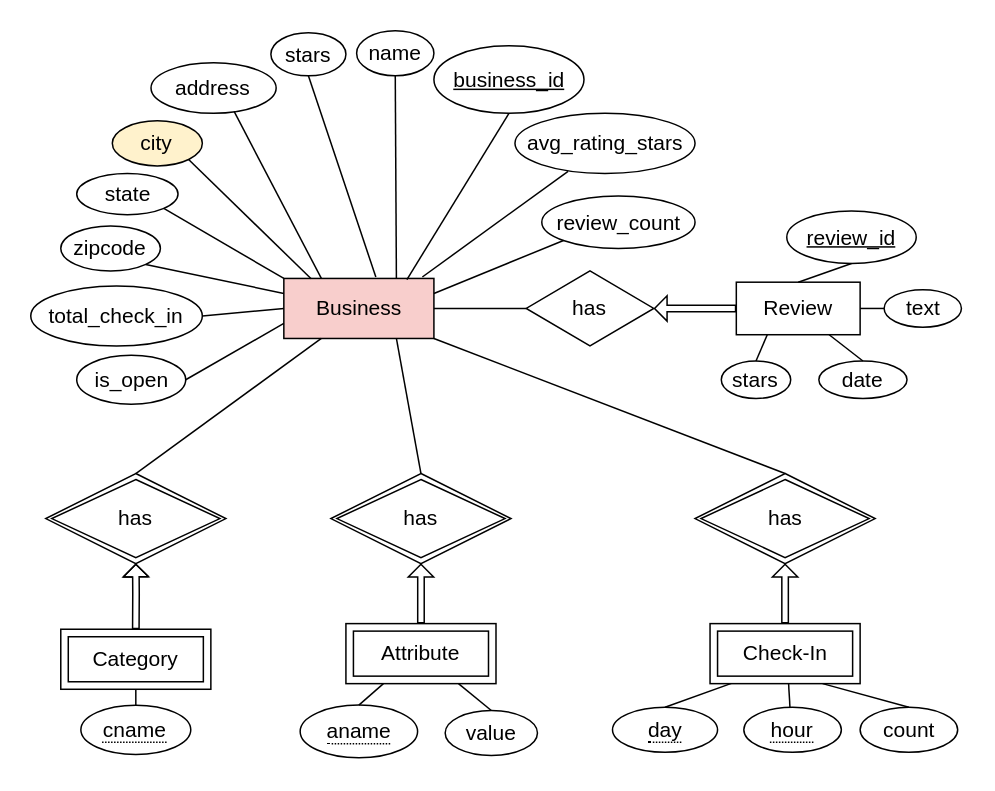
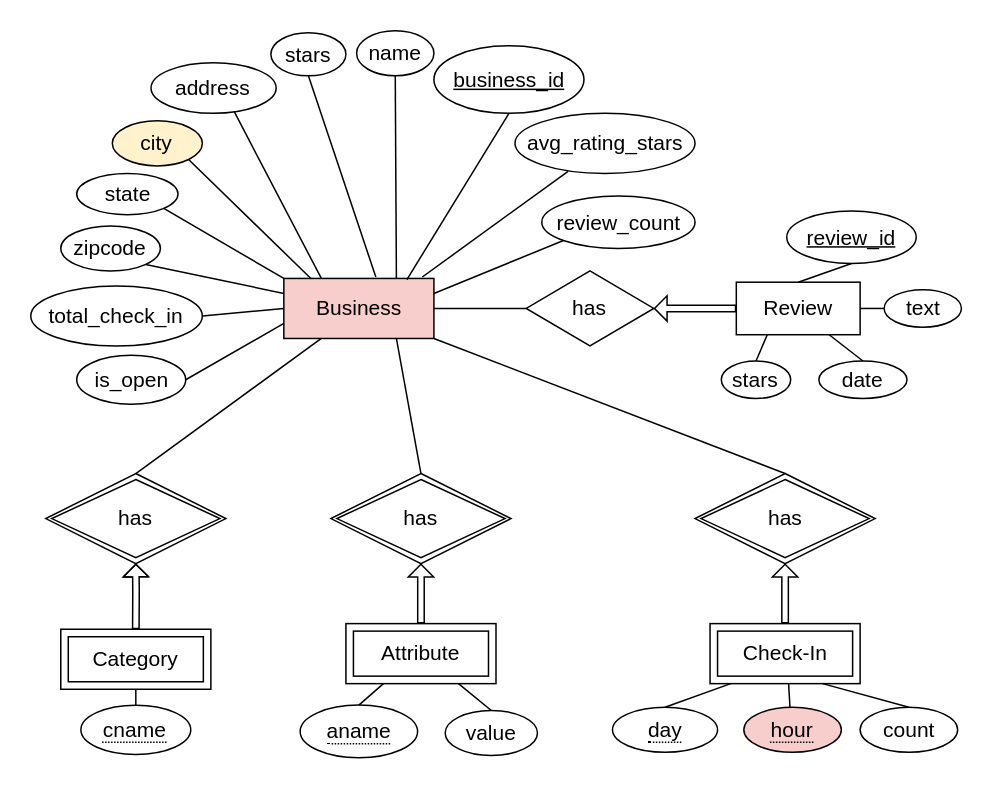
(792, 729) -> (792, 729)
